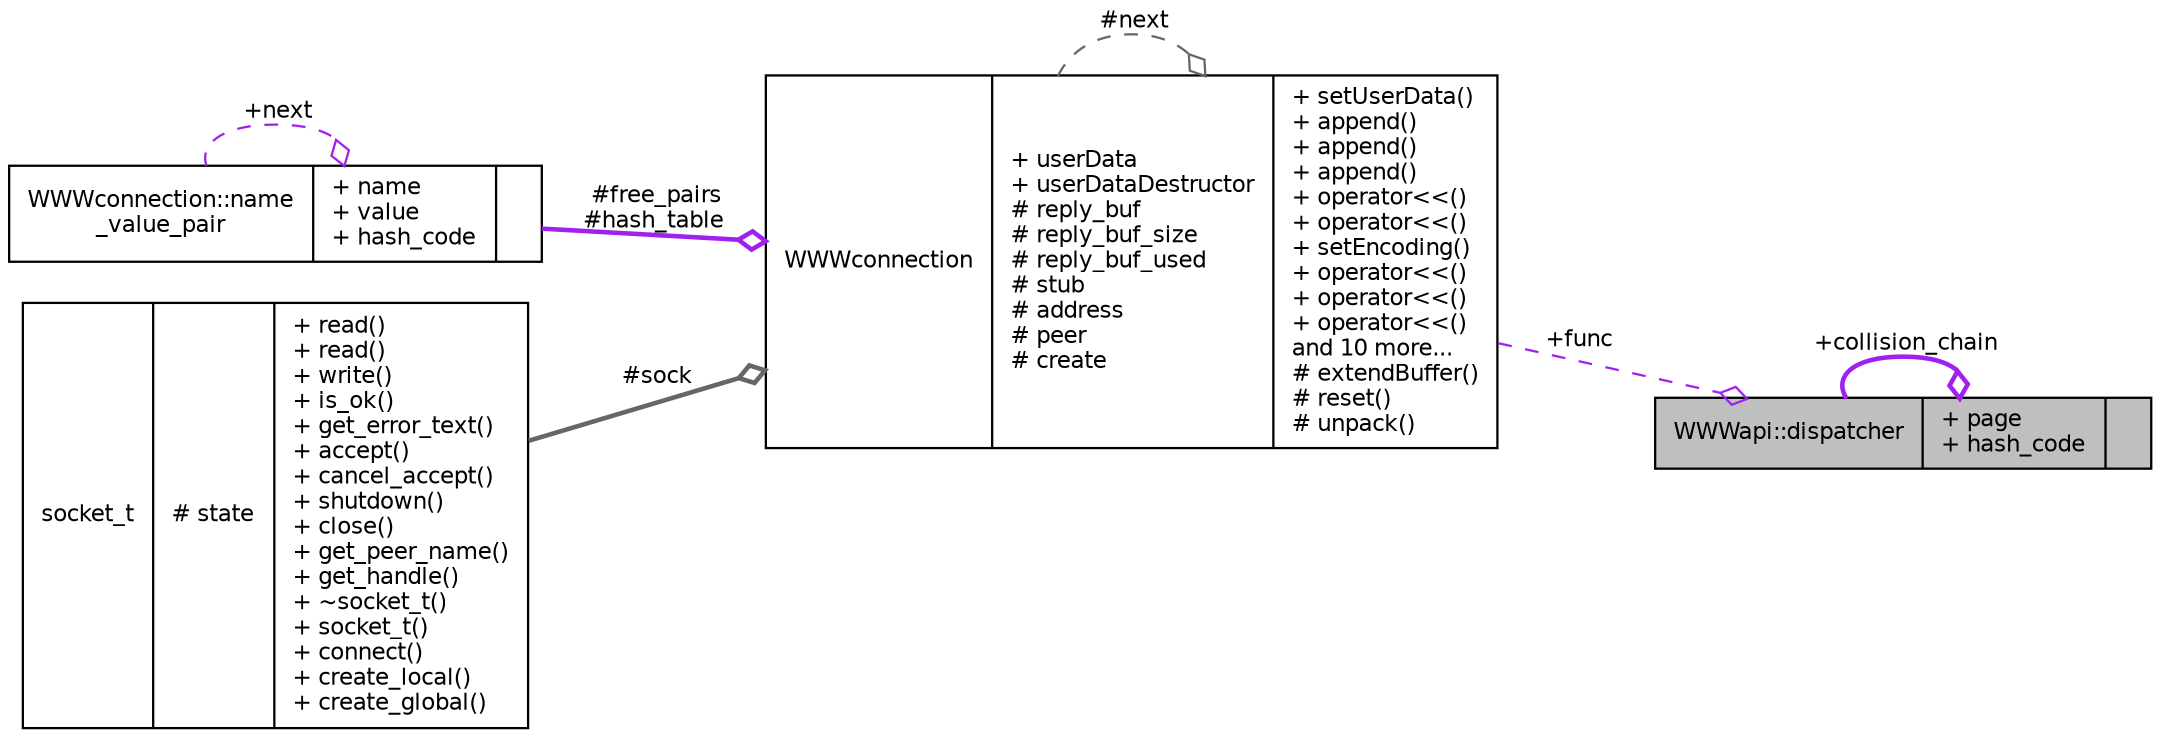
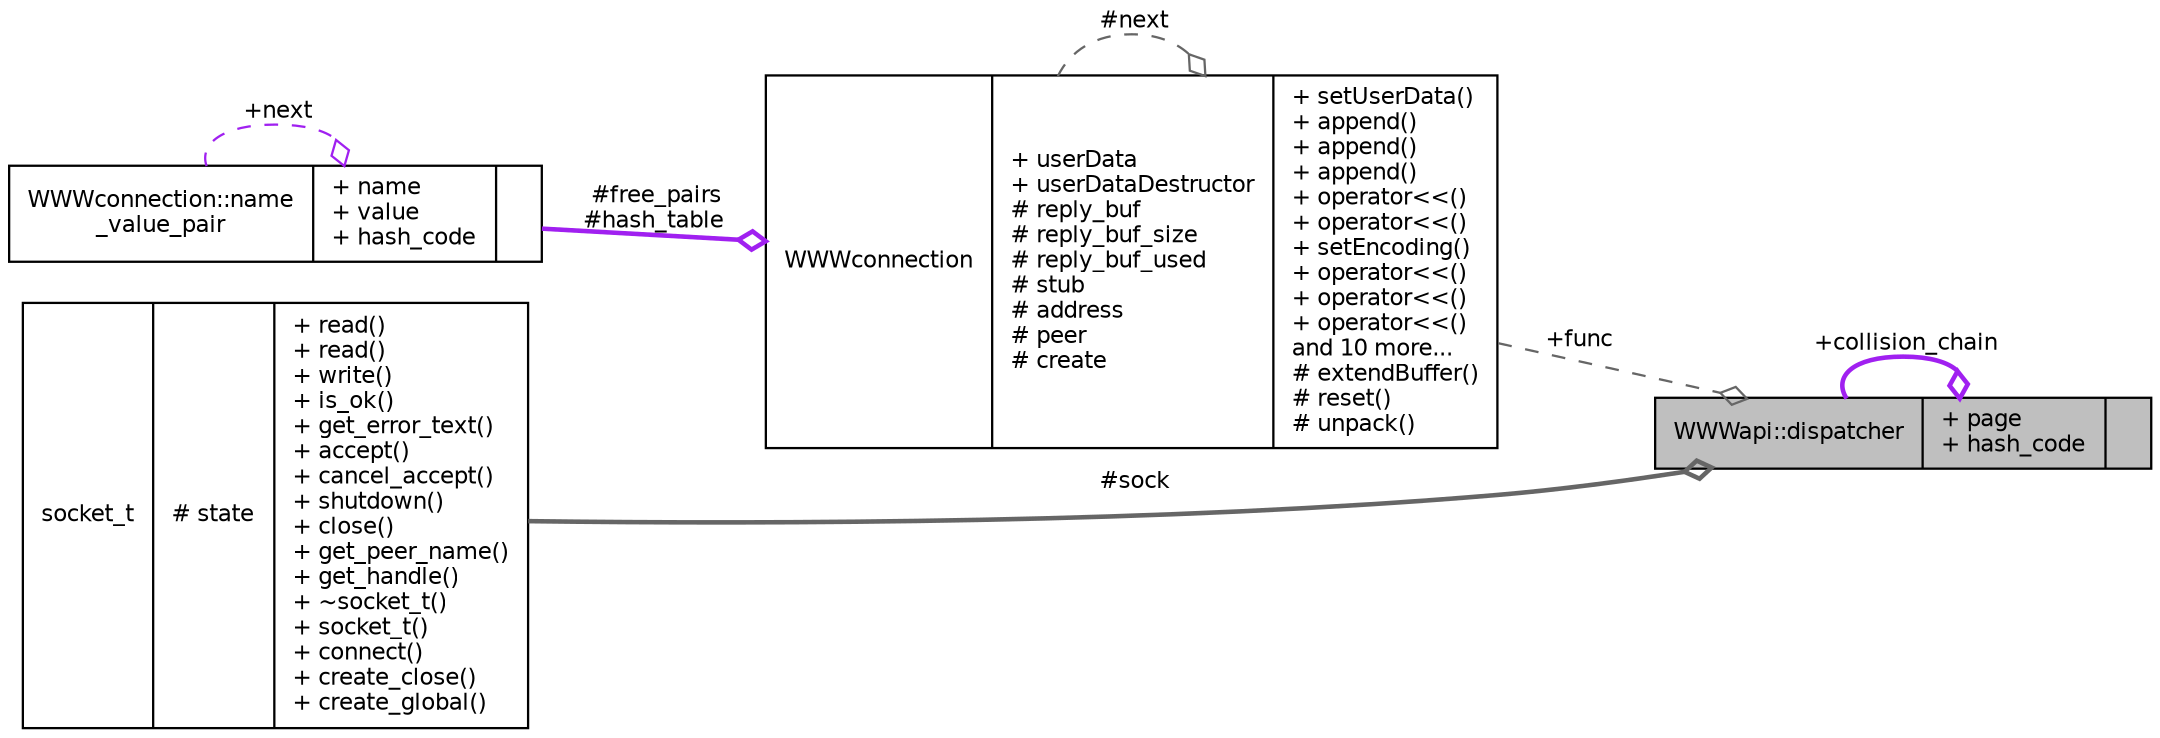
(1609, 368) -> (1609, 368)
(633, 410) -> (1107, 517)
(383, 678) -> (385, 678)
